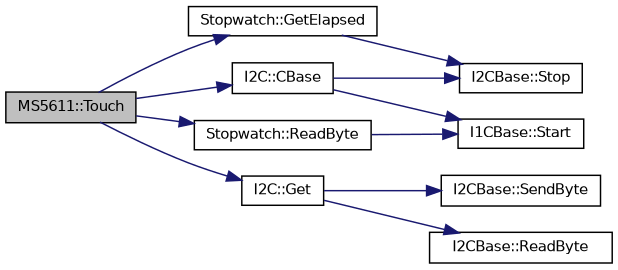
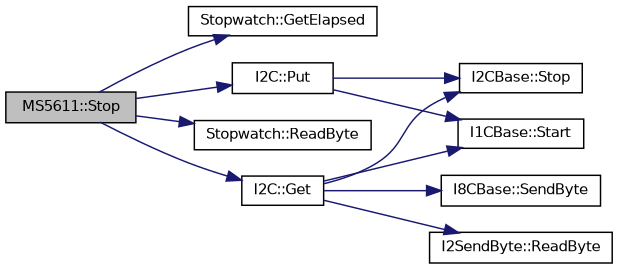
(395, 48) -> (392, 150)
(283, 78) -> (283, 78)
(71, 107) -> (71, 107)
(407, 134) -> (389, 165)
(521, 191) -> (521, 191)
(521, 248) -> (521, 248)
